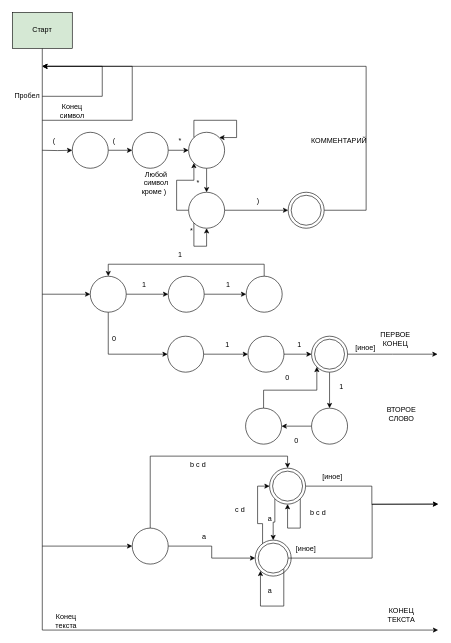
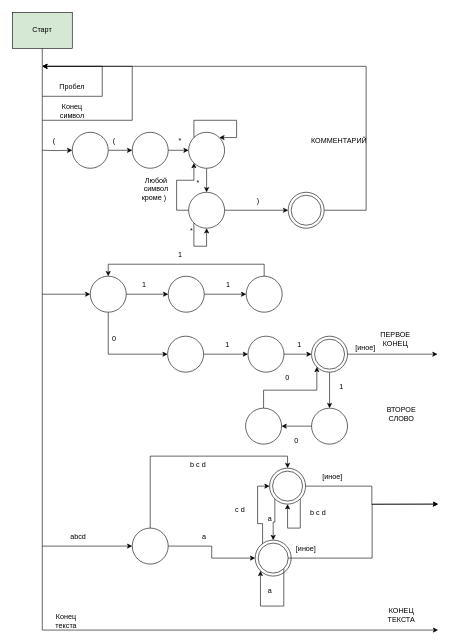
(27, 96) -> (72, 87)
(156, 183) -> (156, 189)
none -> (78, 537)
